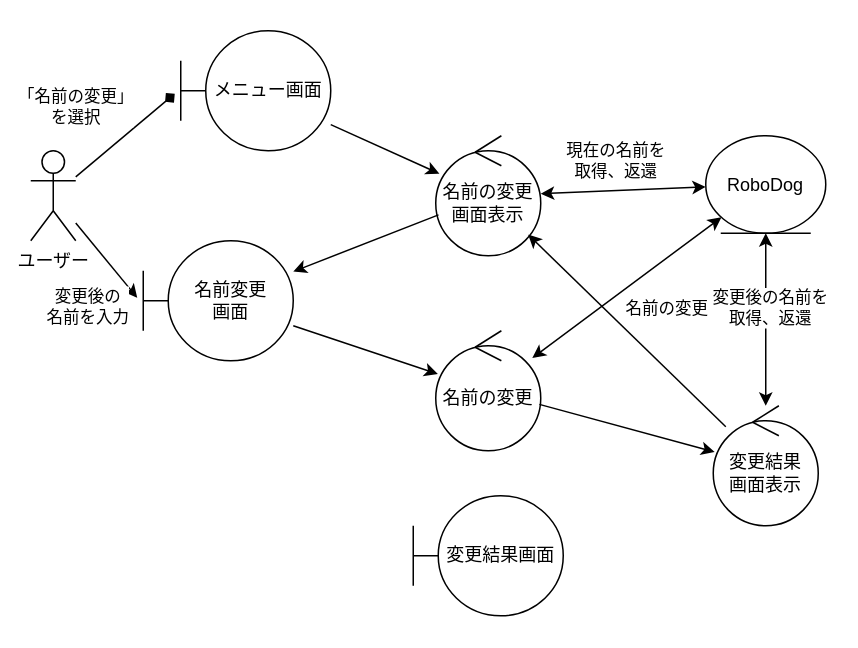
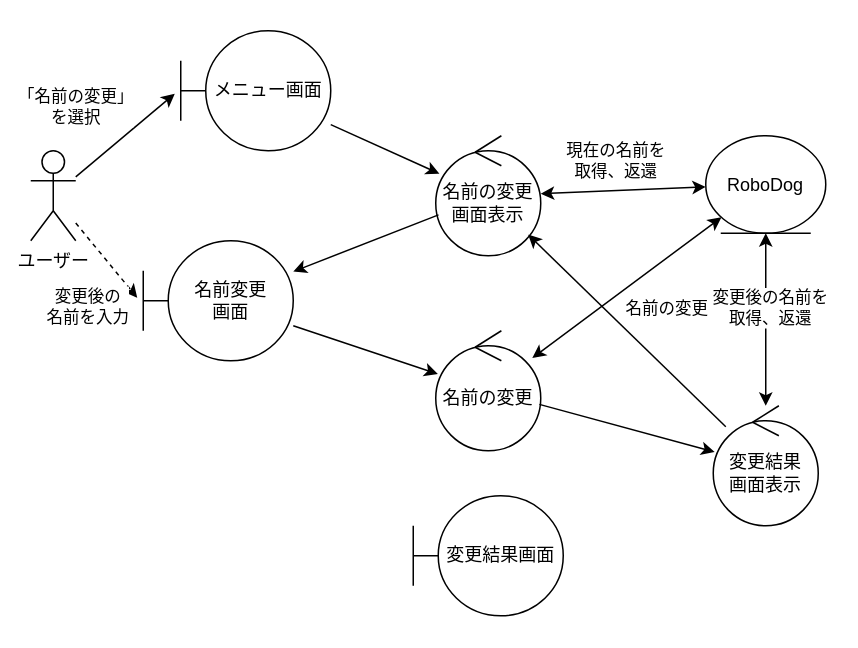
(165, 102) -> (166, 101)
(104, 257) -> (104, 257)
